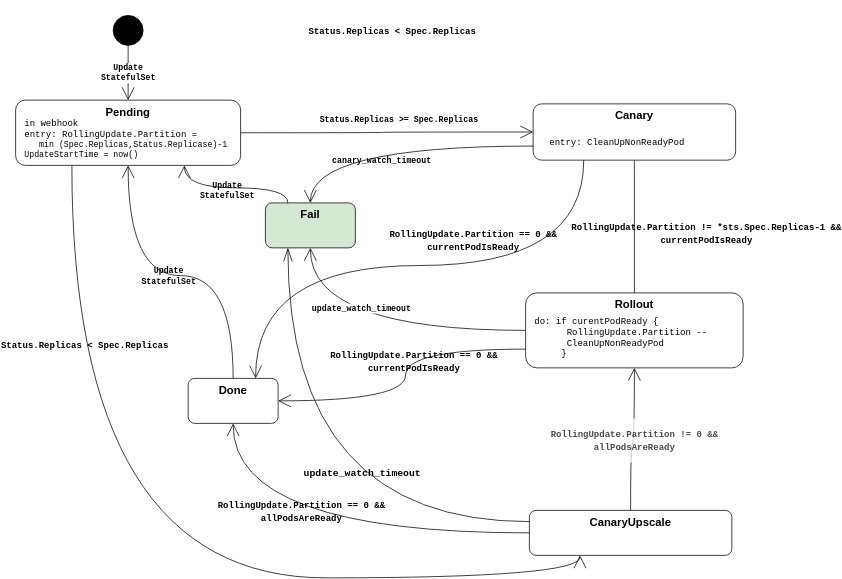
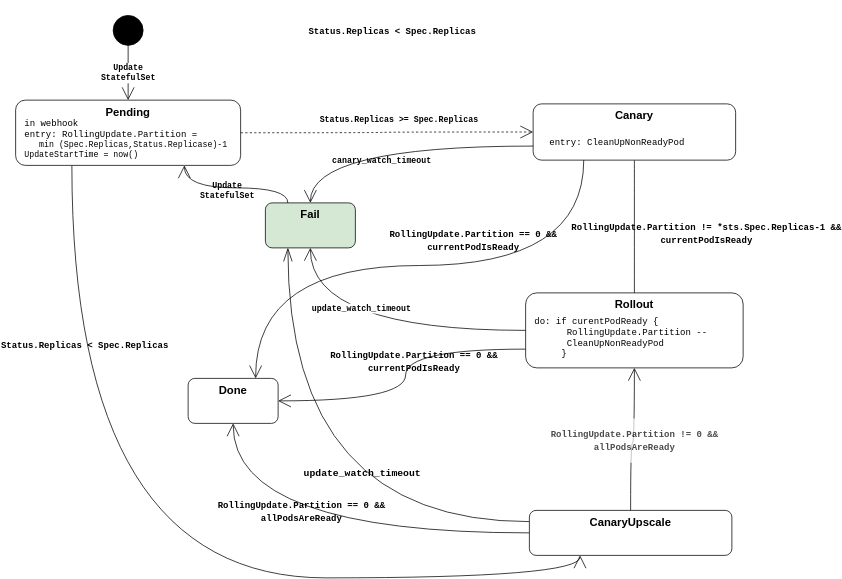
(387, 132) -> (387, 132)
(171, 275) -> none
